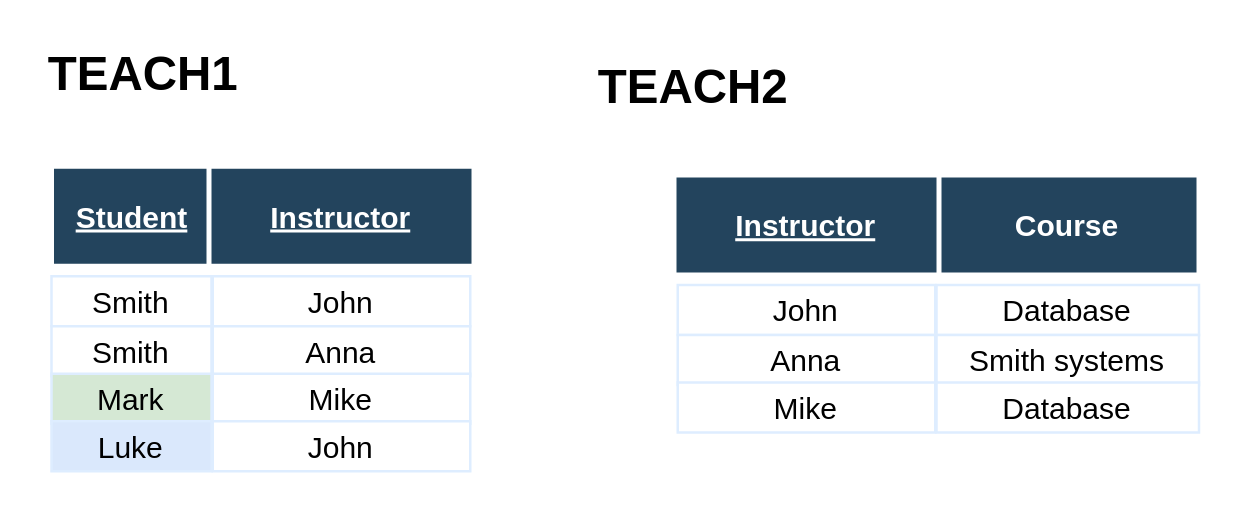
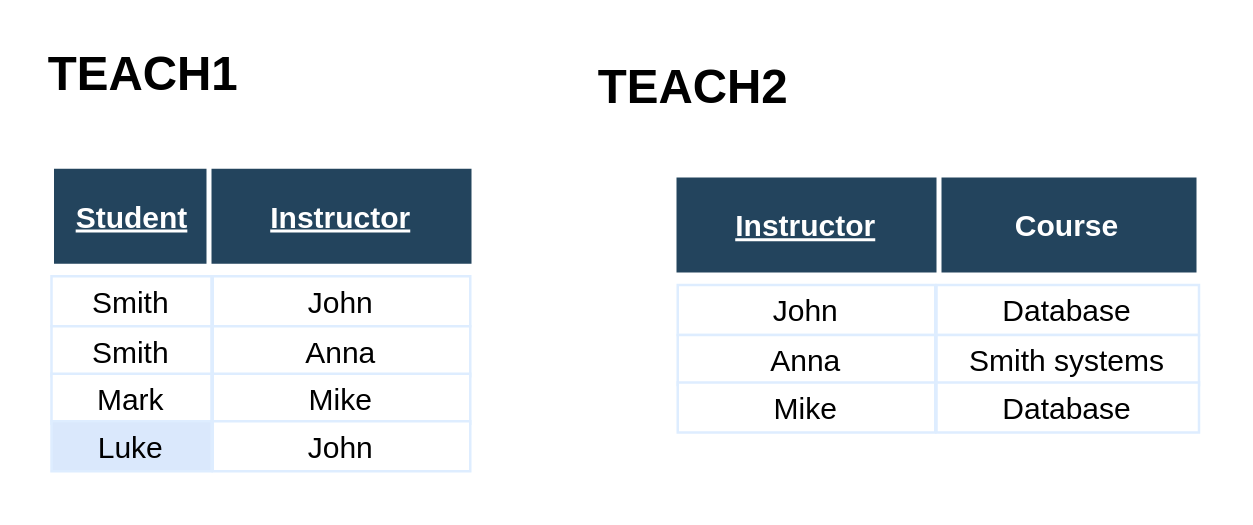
(131, 399) -> (131, 399)
